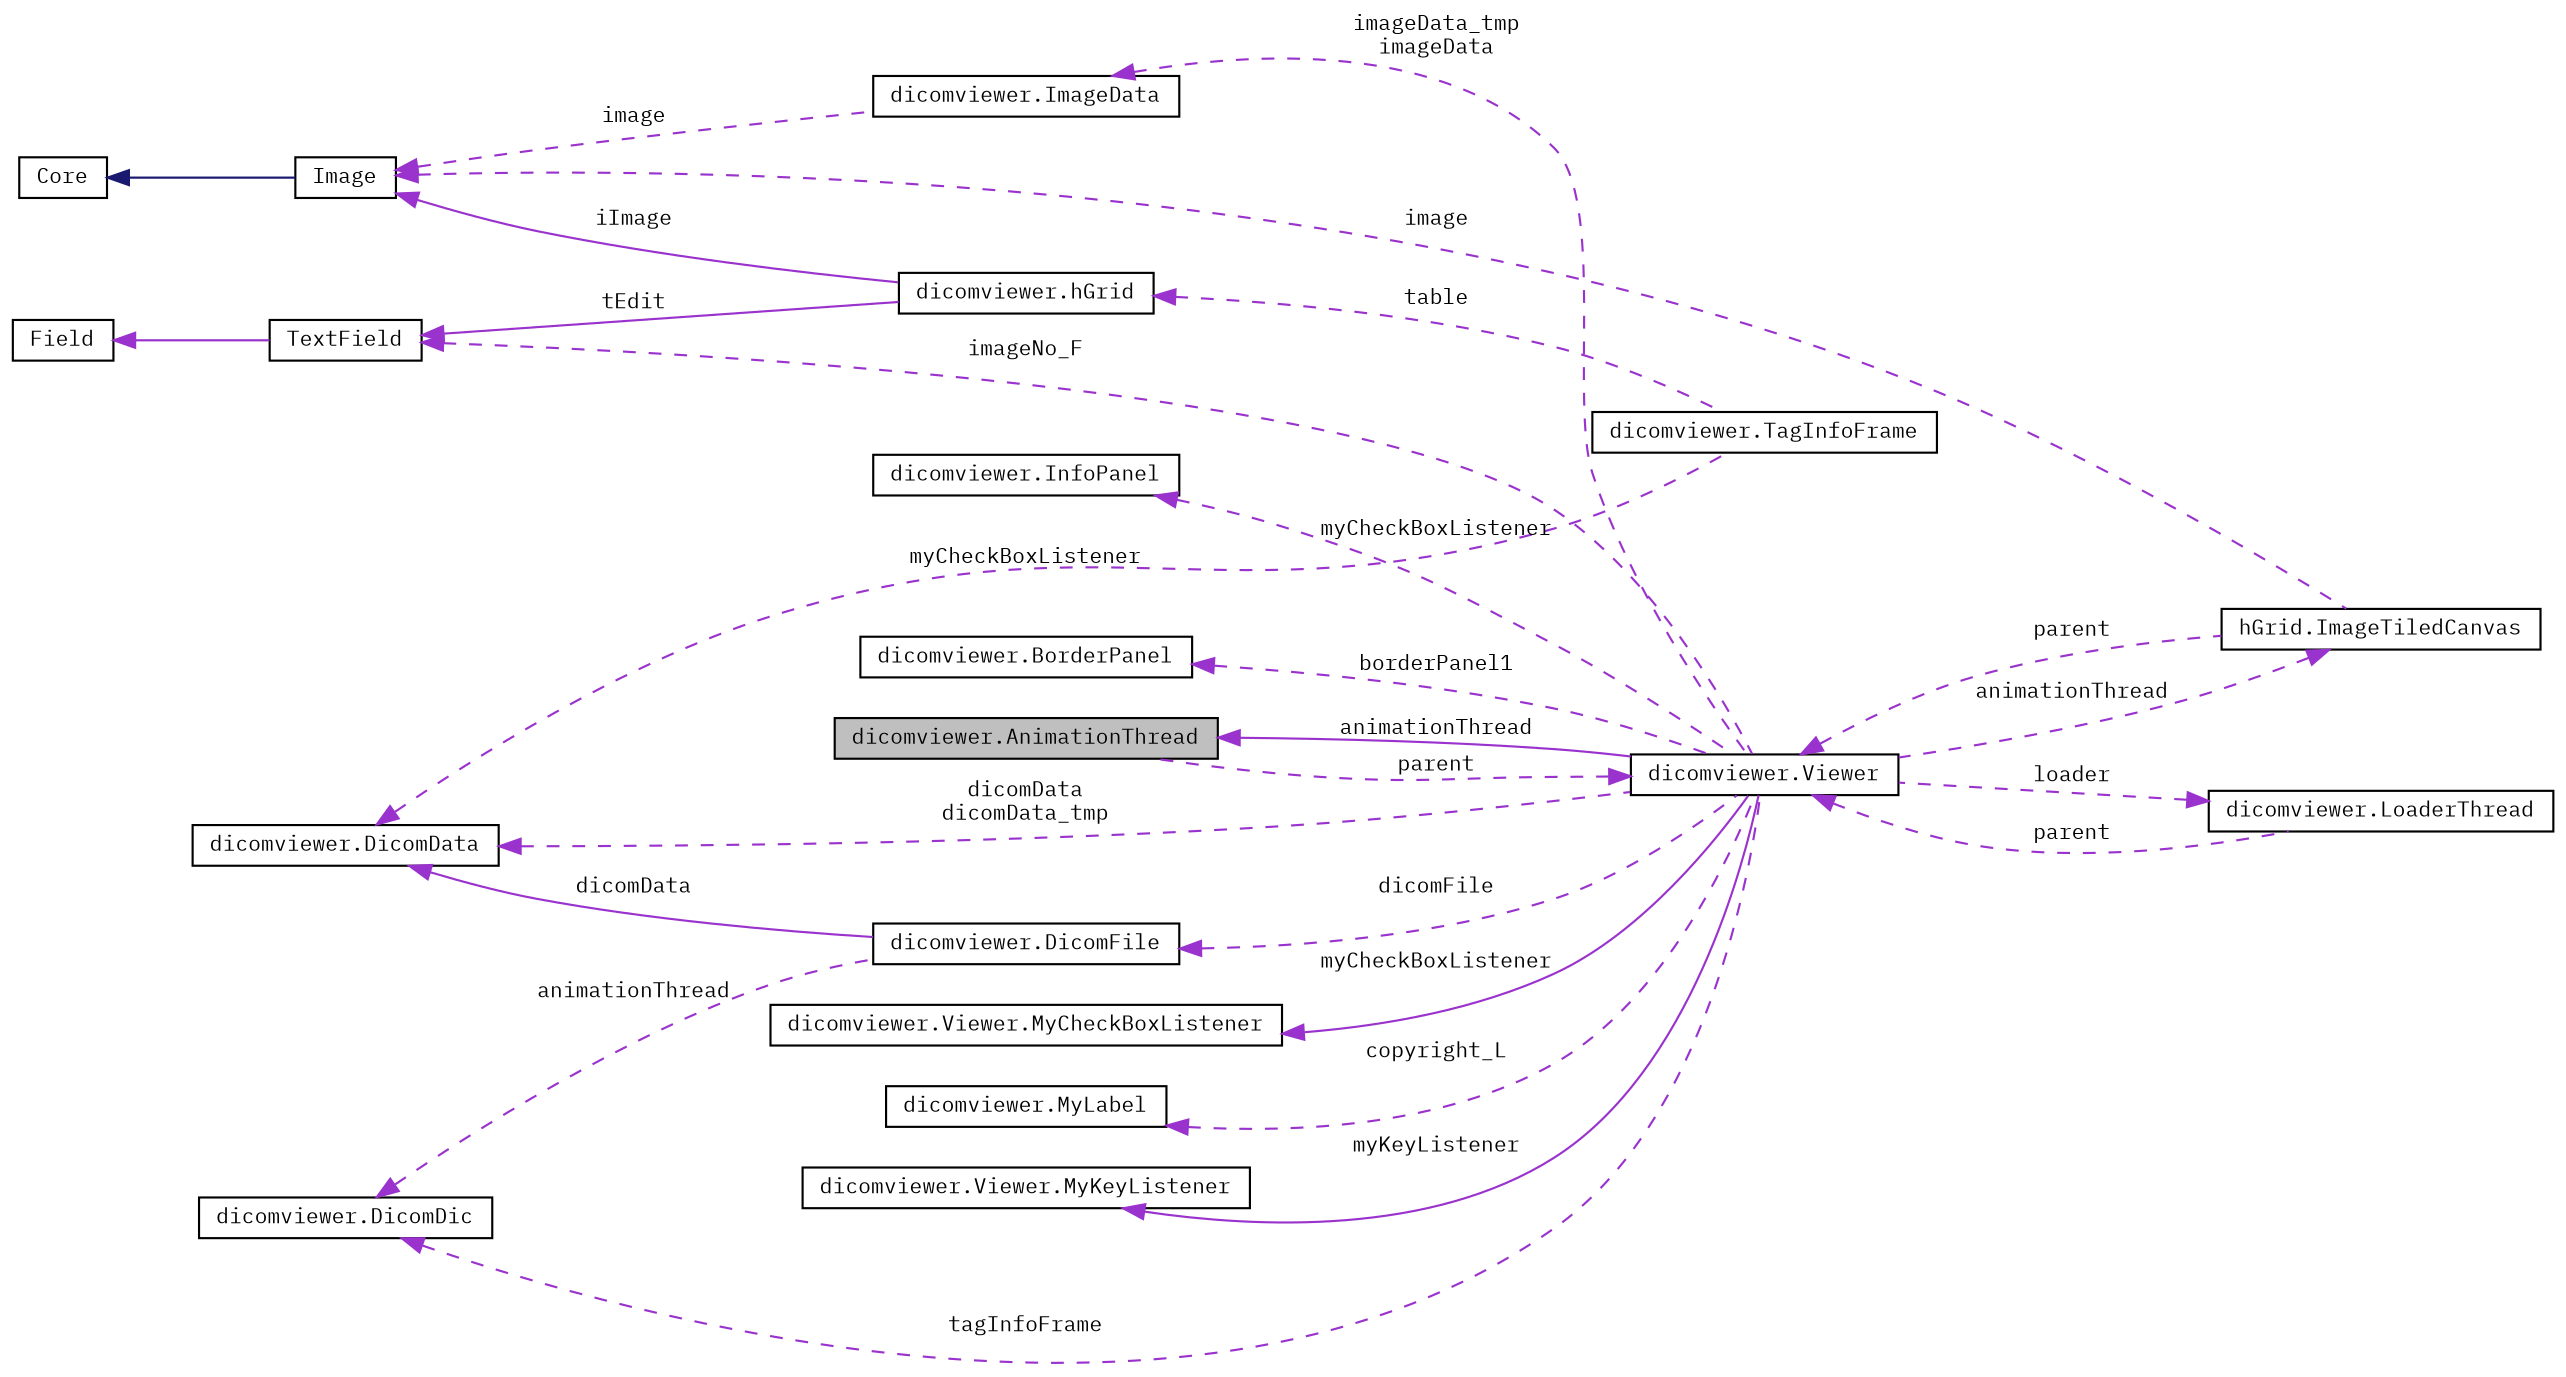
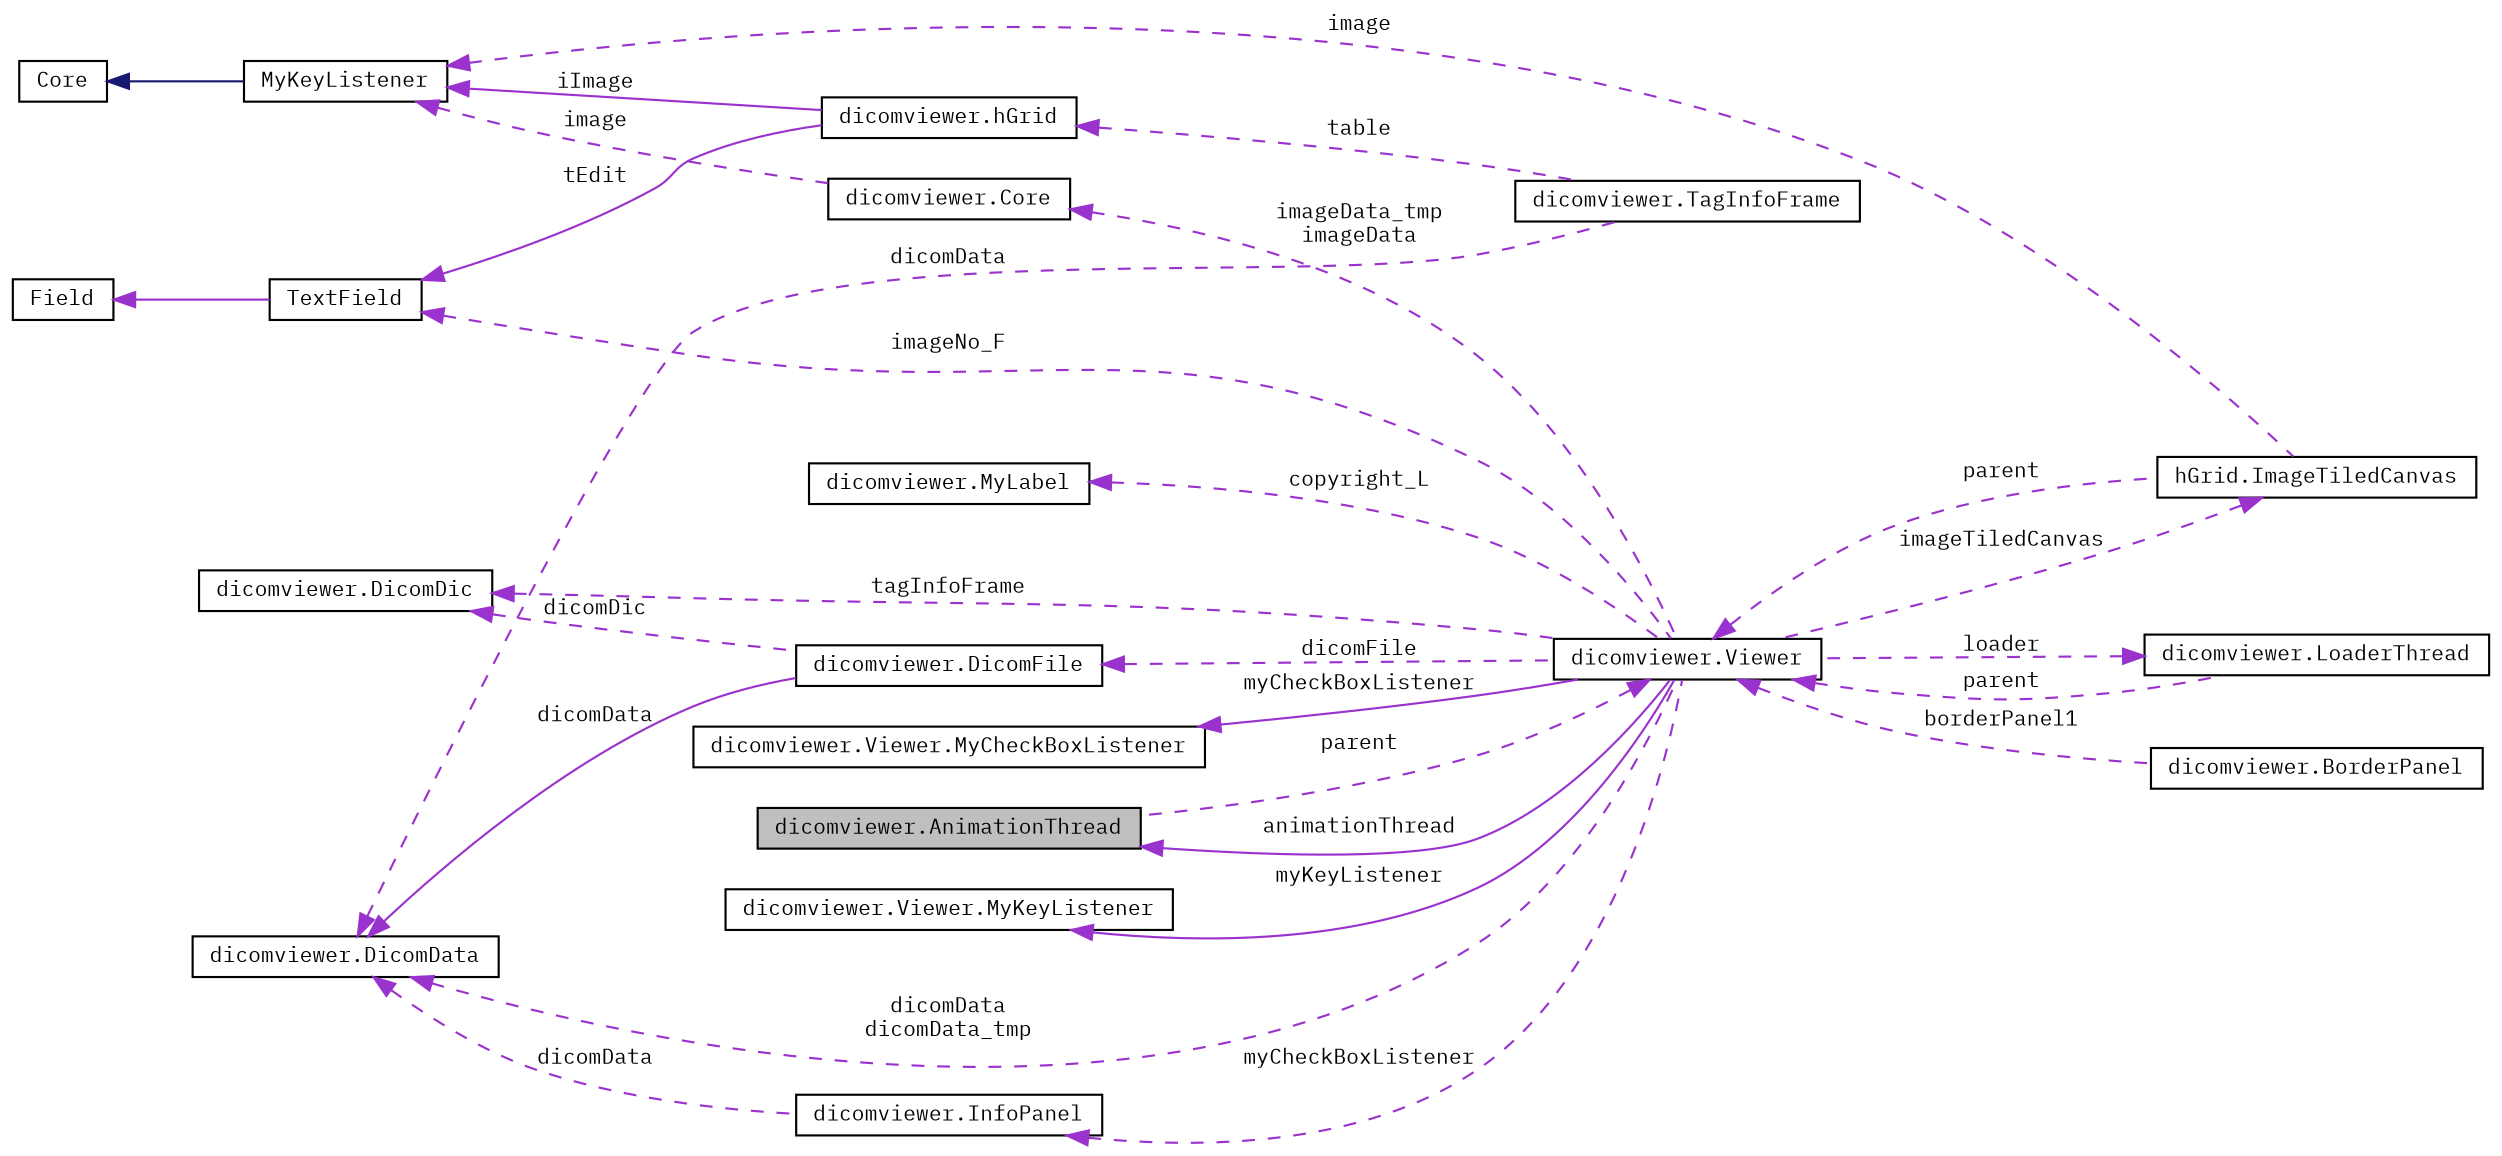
(1026, 96) -> (949, 199)
(346, 178) -> (346, 81)
(1026, 558) -> (949, 258)
(2073, 692) -> (2002, 540)
(1465, 693) -> (1951, 742)
(635, 992) -> (596, 609)
none -> (583, 1083)
